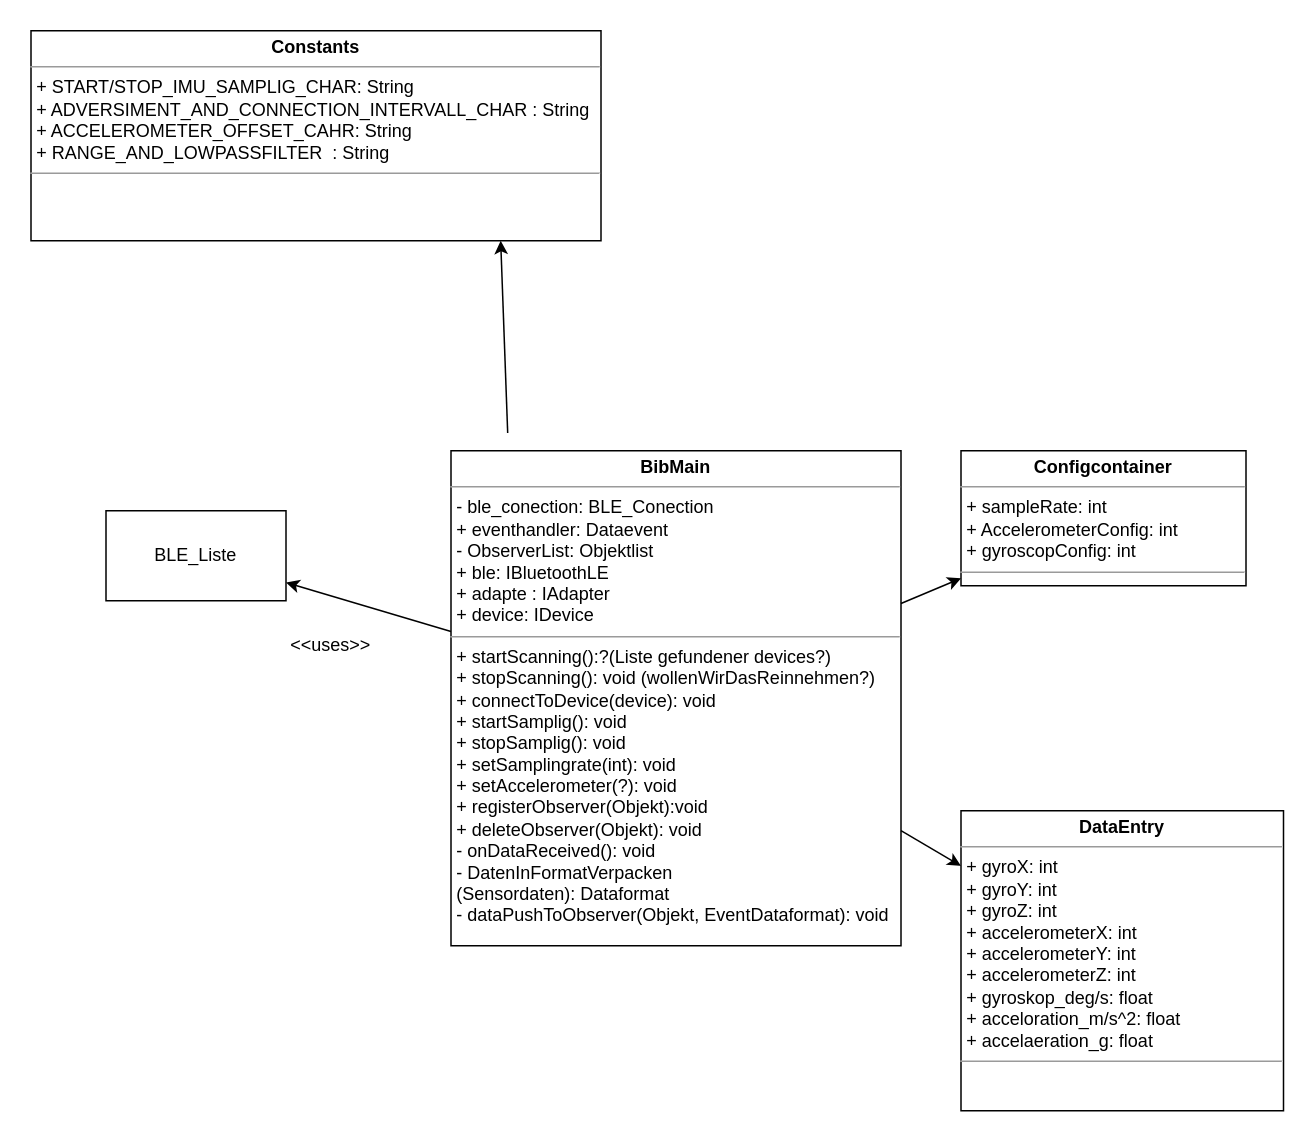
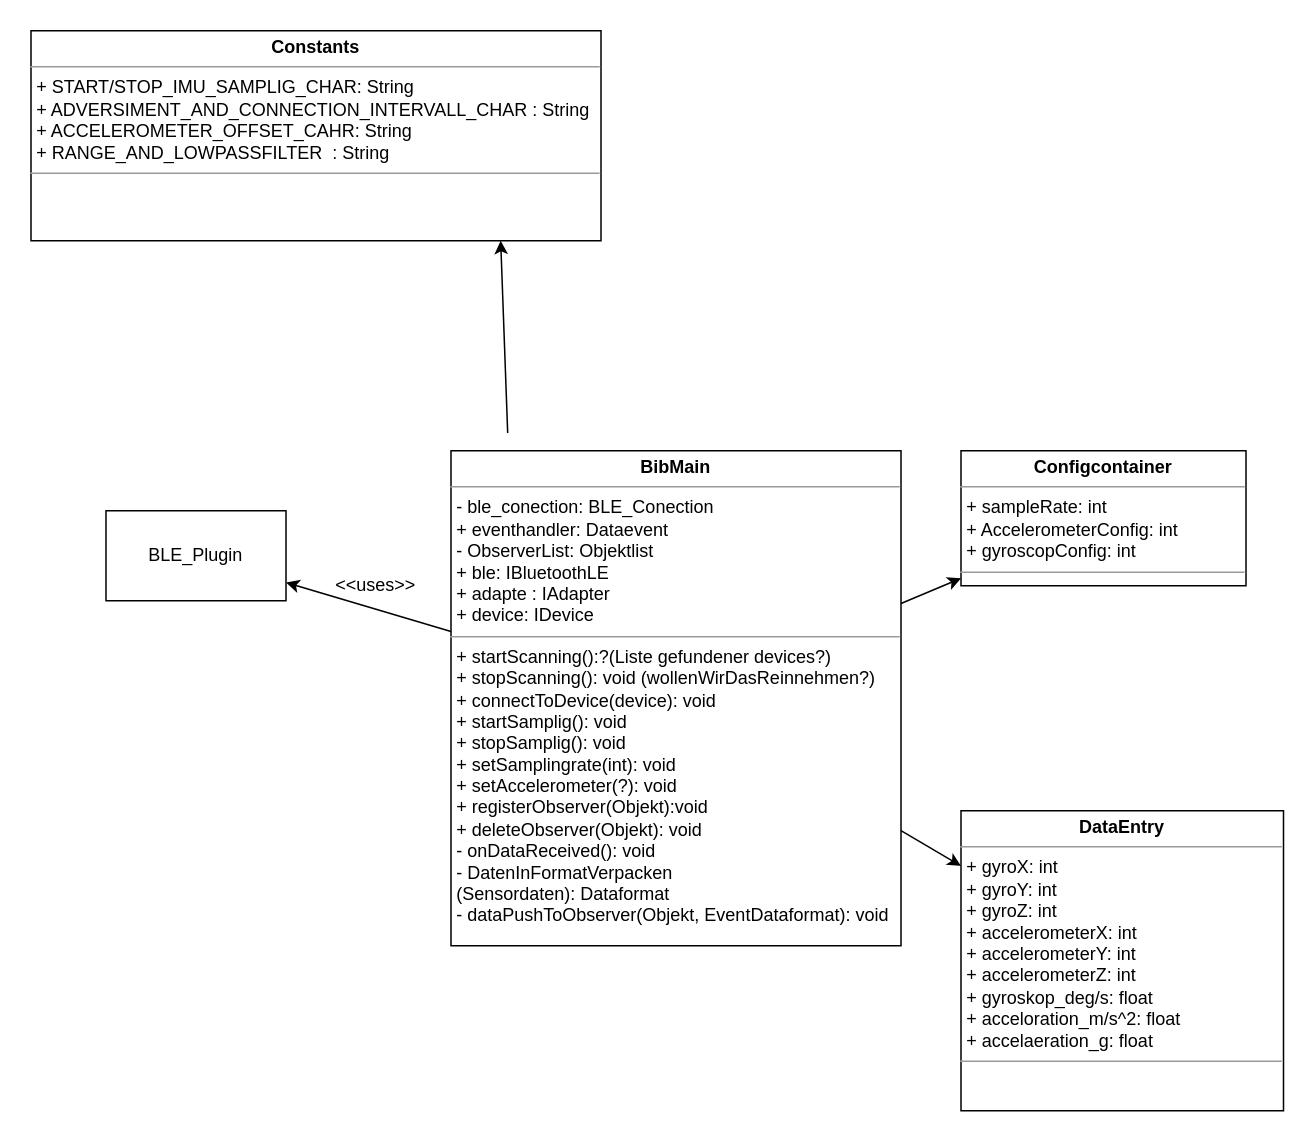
(196, 556) -> (196, 556)
(331, 646) -> (376, 586)
